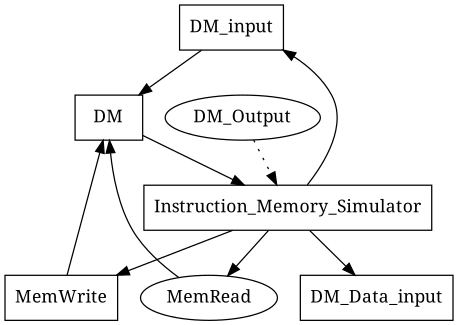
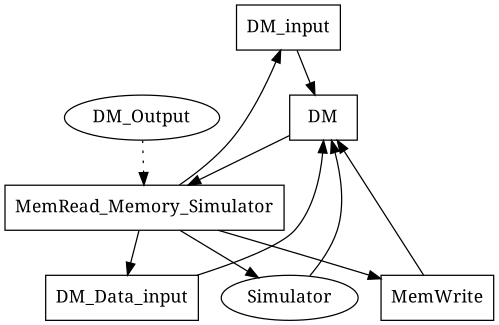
(288, 208) -> (145, 208)
none -> (285, 238)
(209, 298) -> (290, 298)
